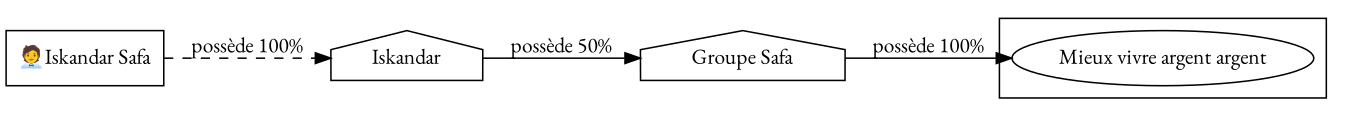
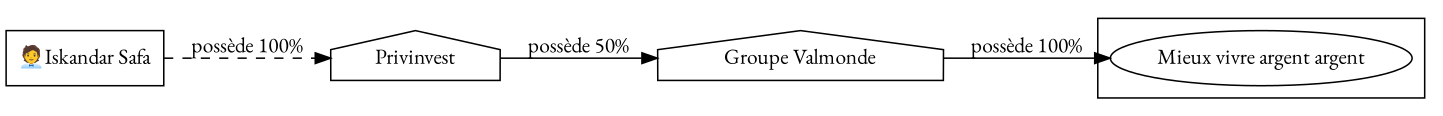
(407, 58) -> (415, 58)
(743, 58) -> (801, 58)
